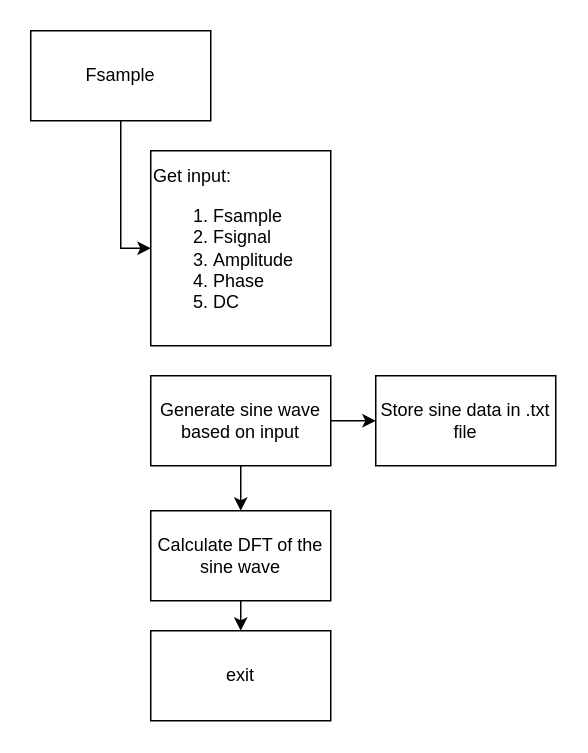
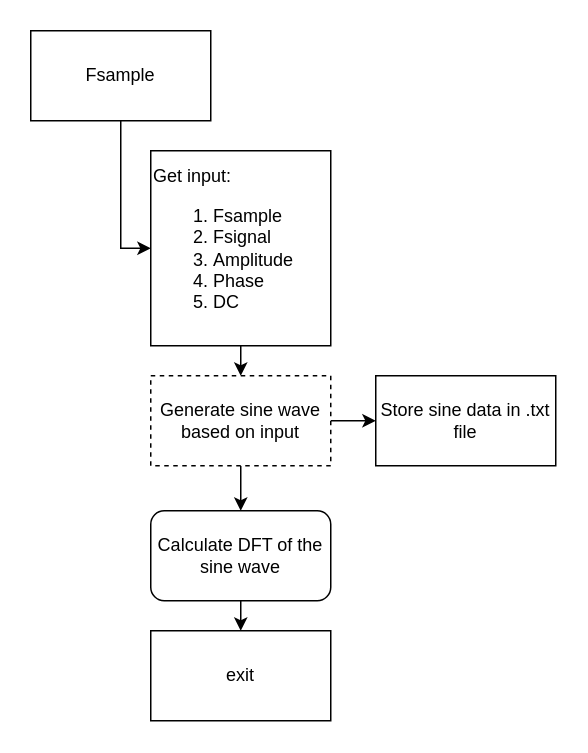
none -> (241, 356)
(241, 421) -> (241, 421)
(241, 556) -> (241, 556)
